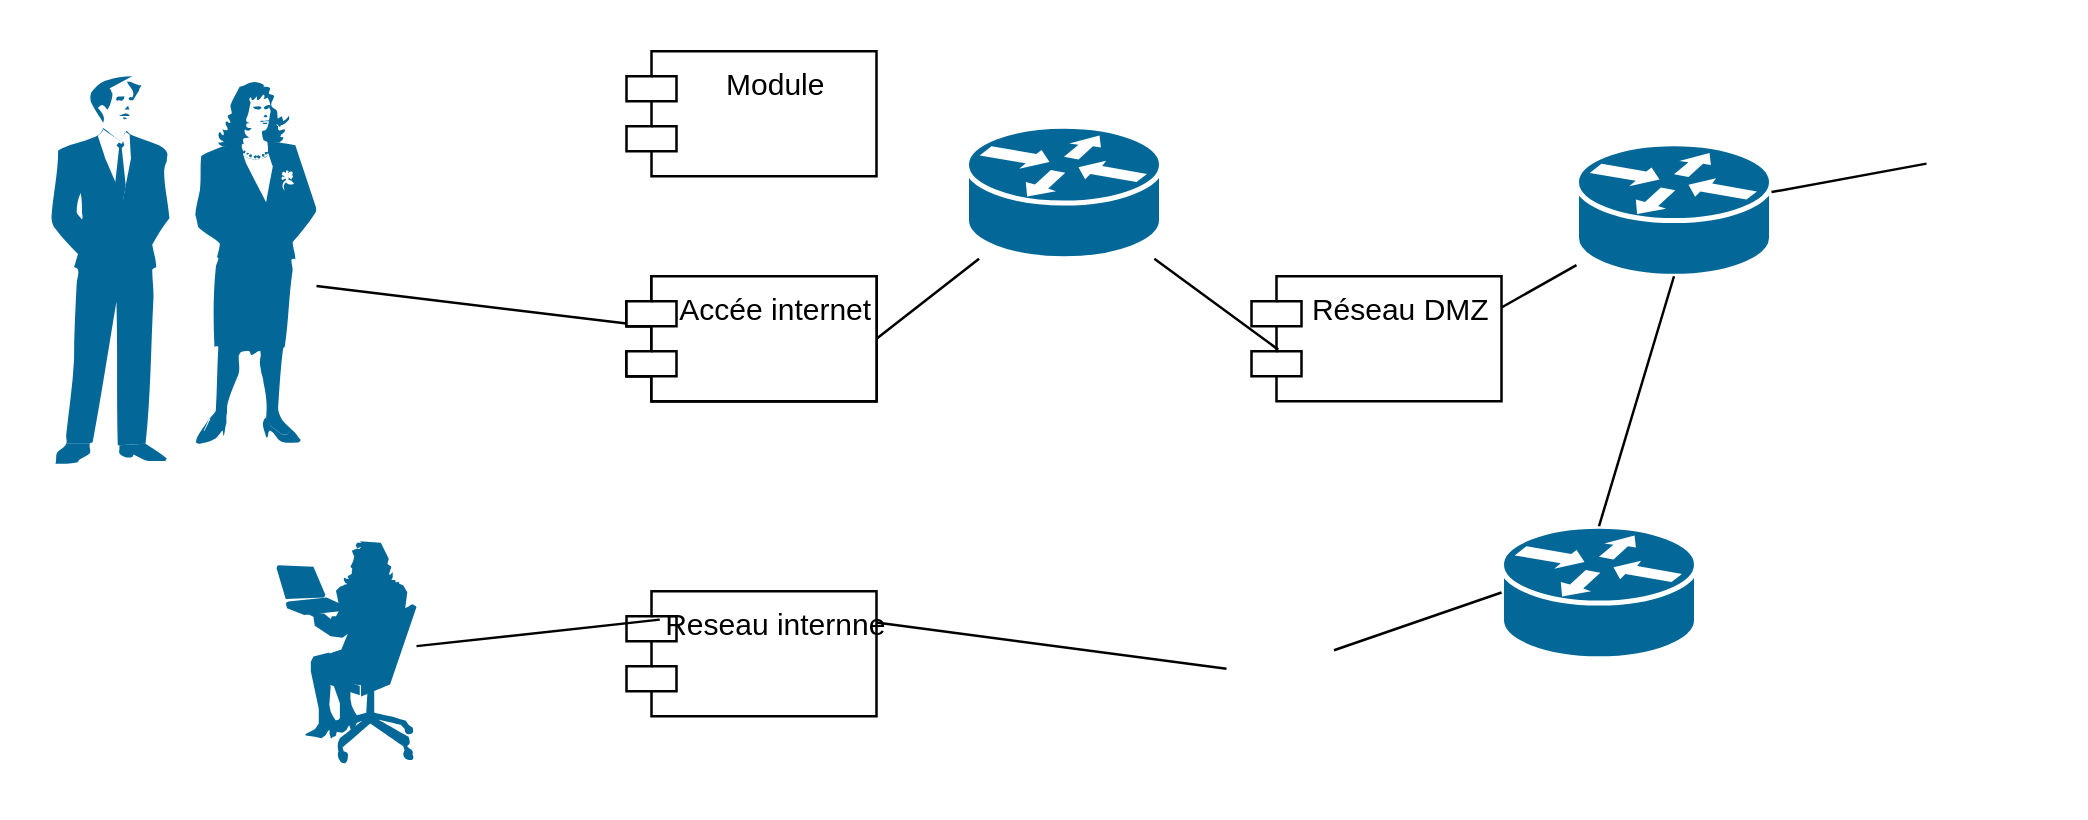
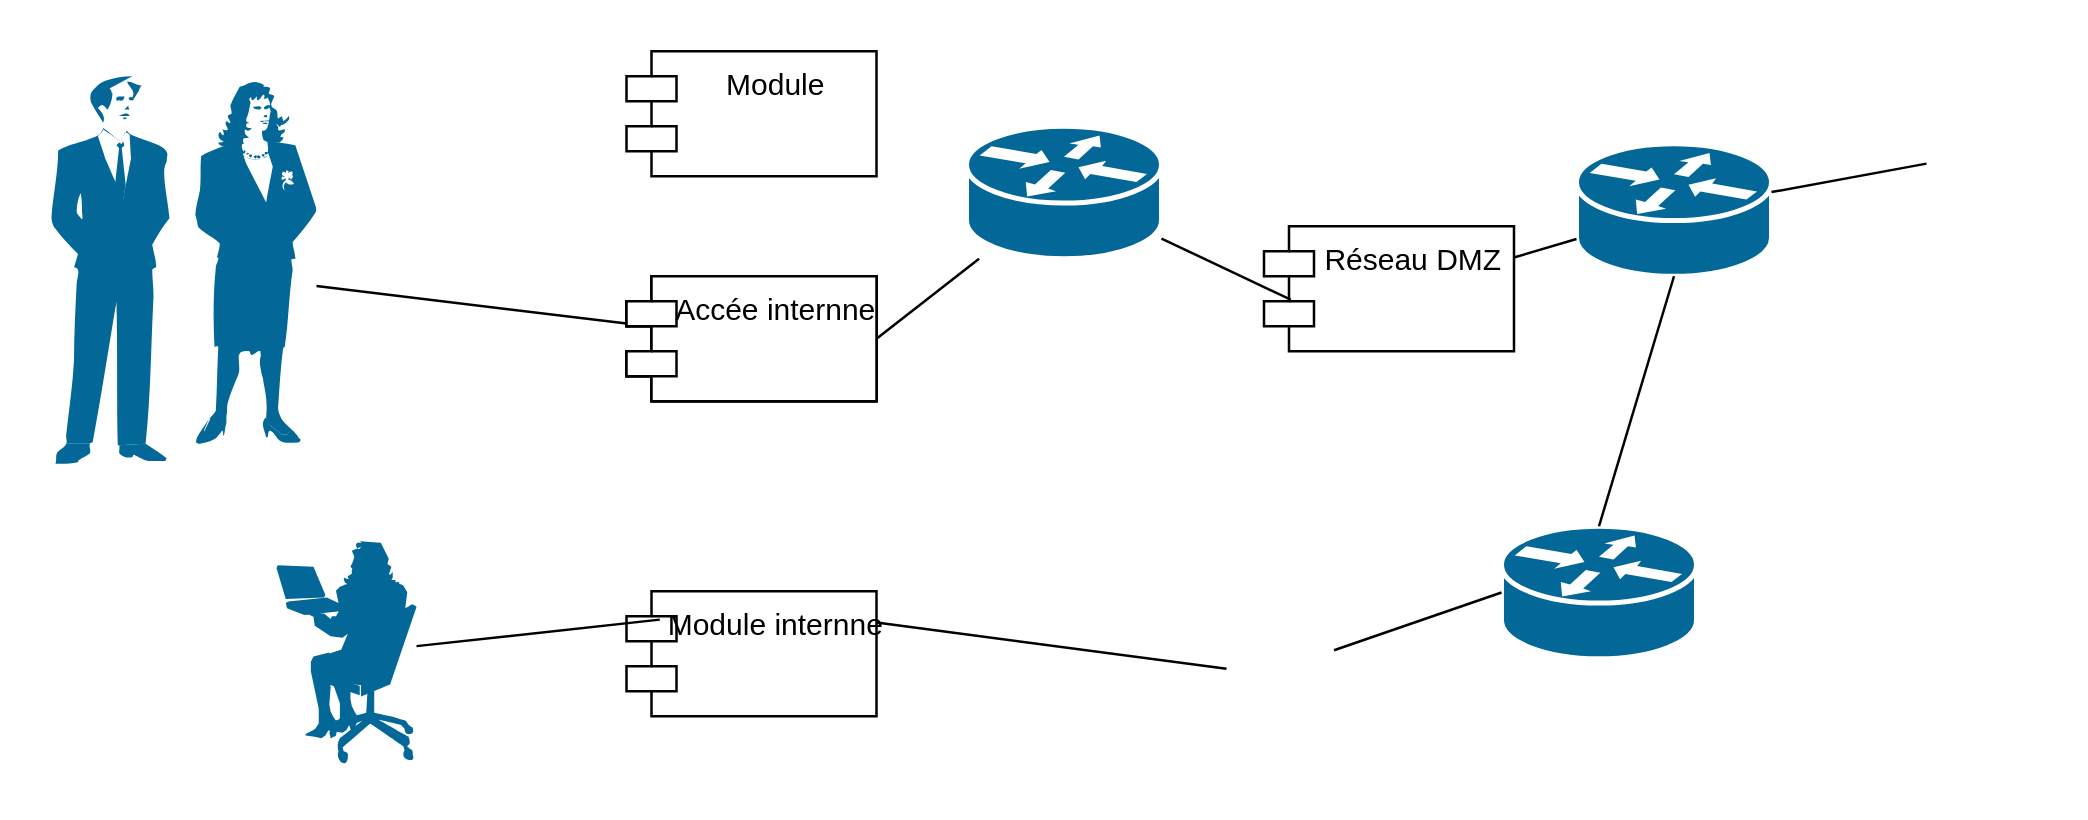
(775, 310) -> (775, 310)
(1376, 339) -> (1389, 289)
(775, 625) -> (775, 625)
